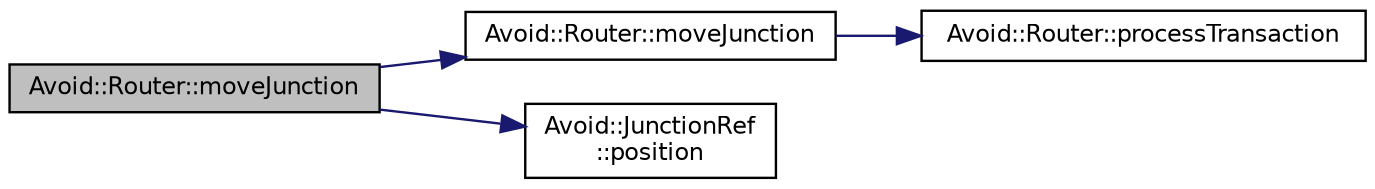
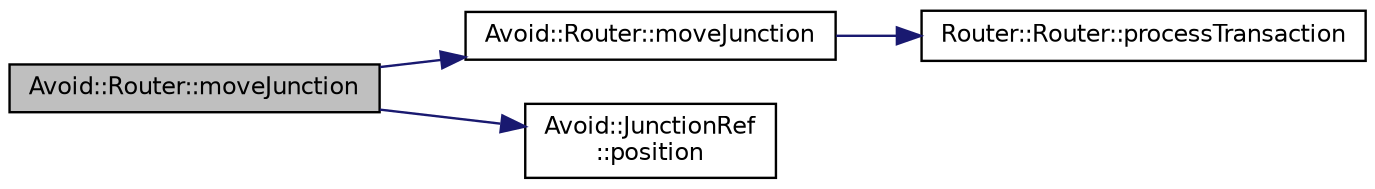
(1144, 36) -> (1144, 36)
